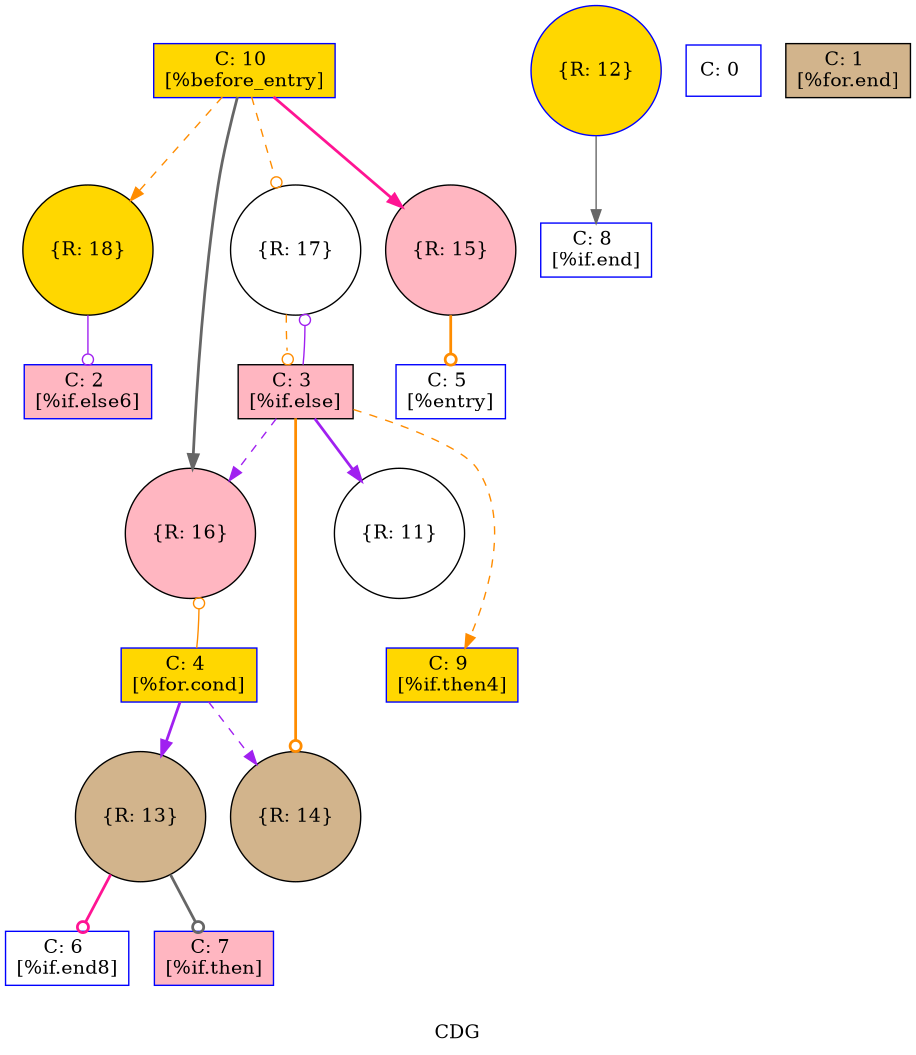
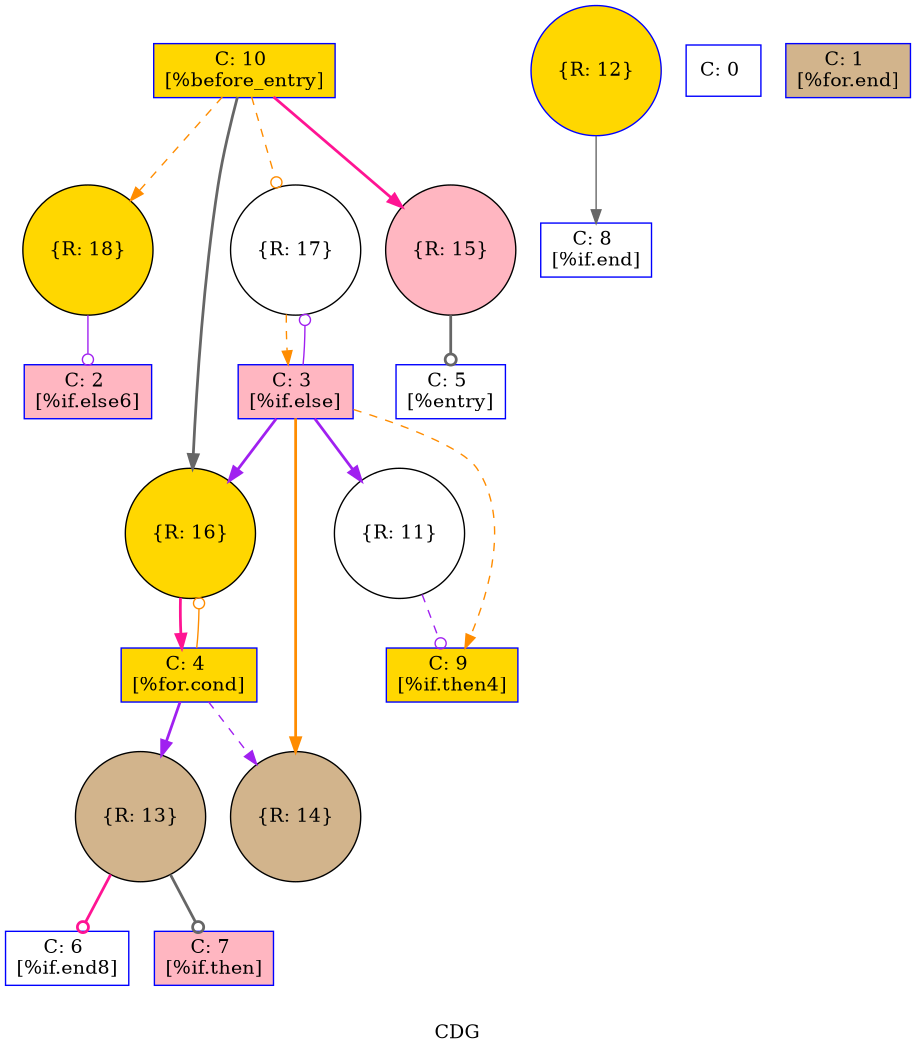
(848, 71) -> (848, 71)
(286, 333) -> (286, 333)
(451, 335) -> (451, 335)
(296, 392) -> (296, 392)
(257, 444) -> (257, 444)
(190, 533) -> (190, 533)
(296, 579) -> (296, 579)
none -> (180, 616)
none -> (430, 616)
